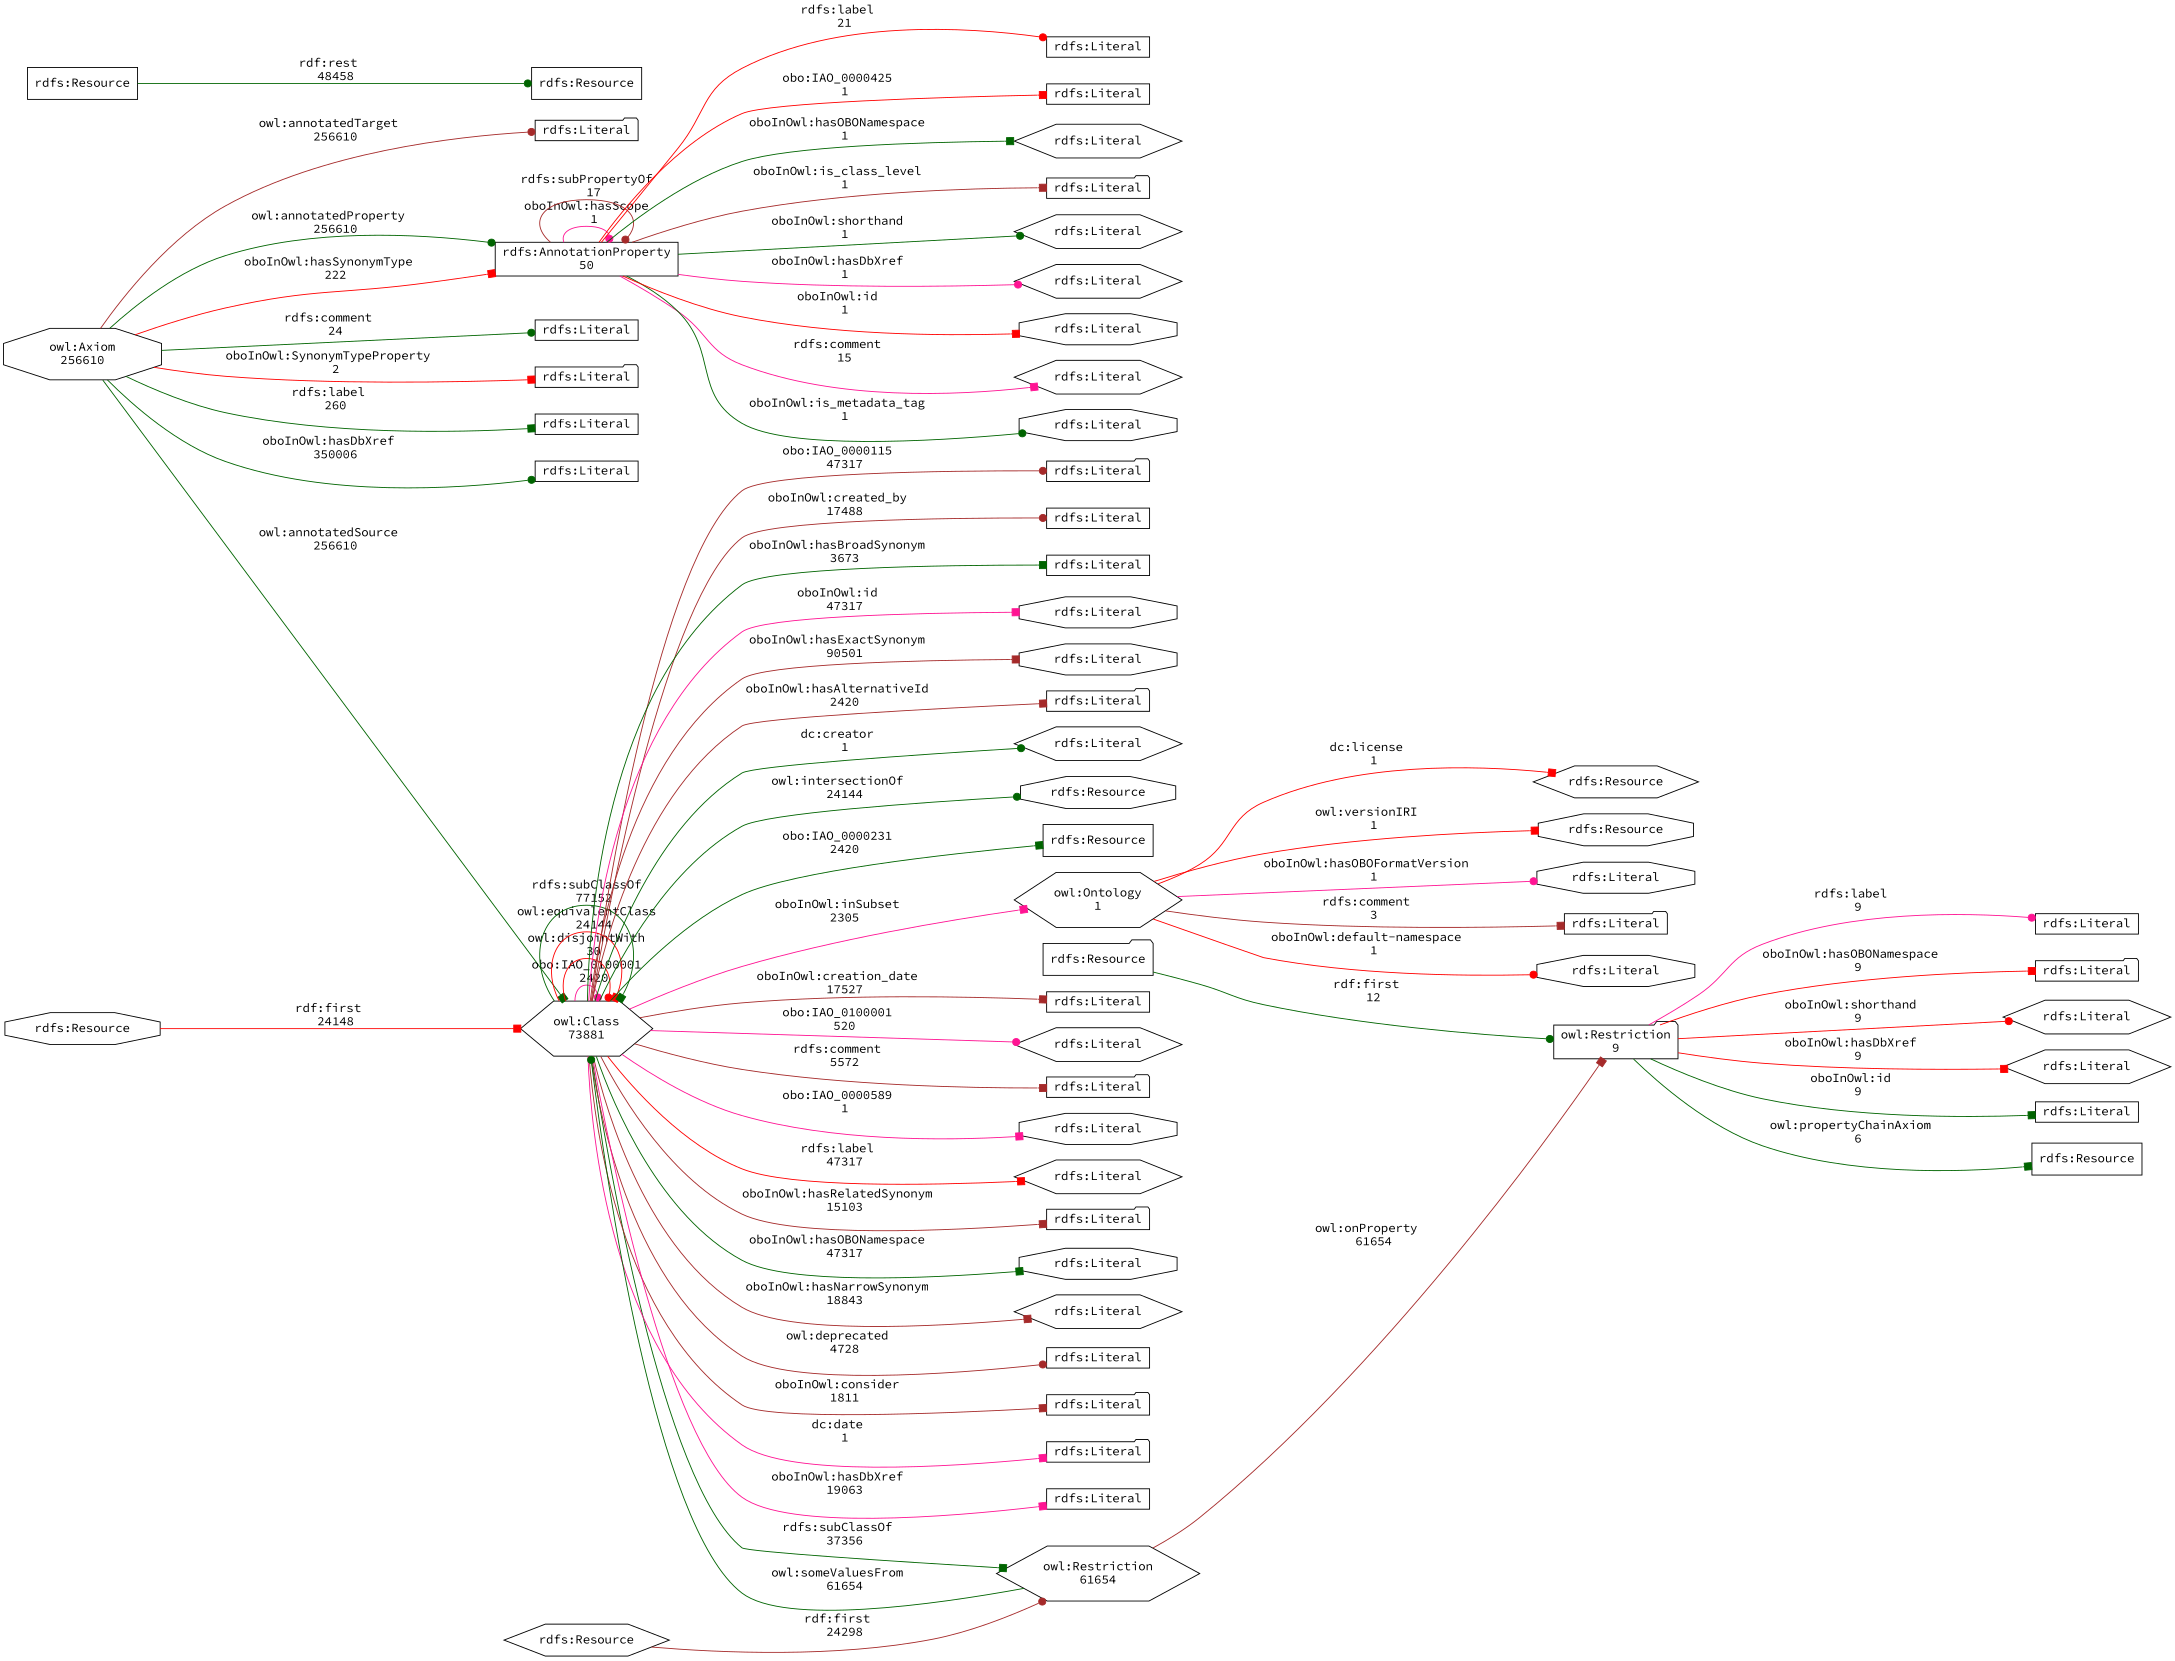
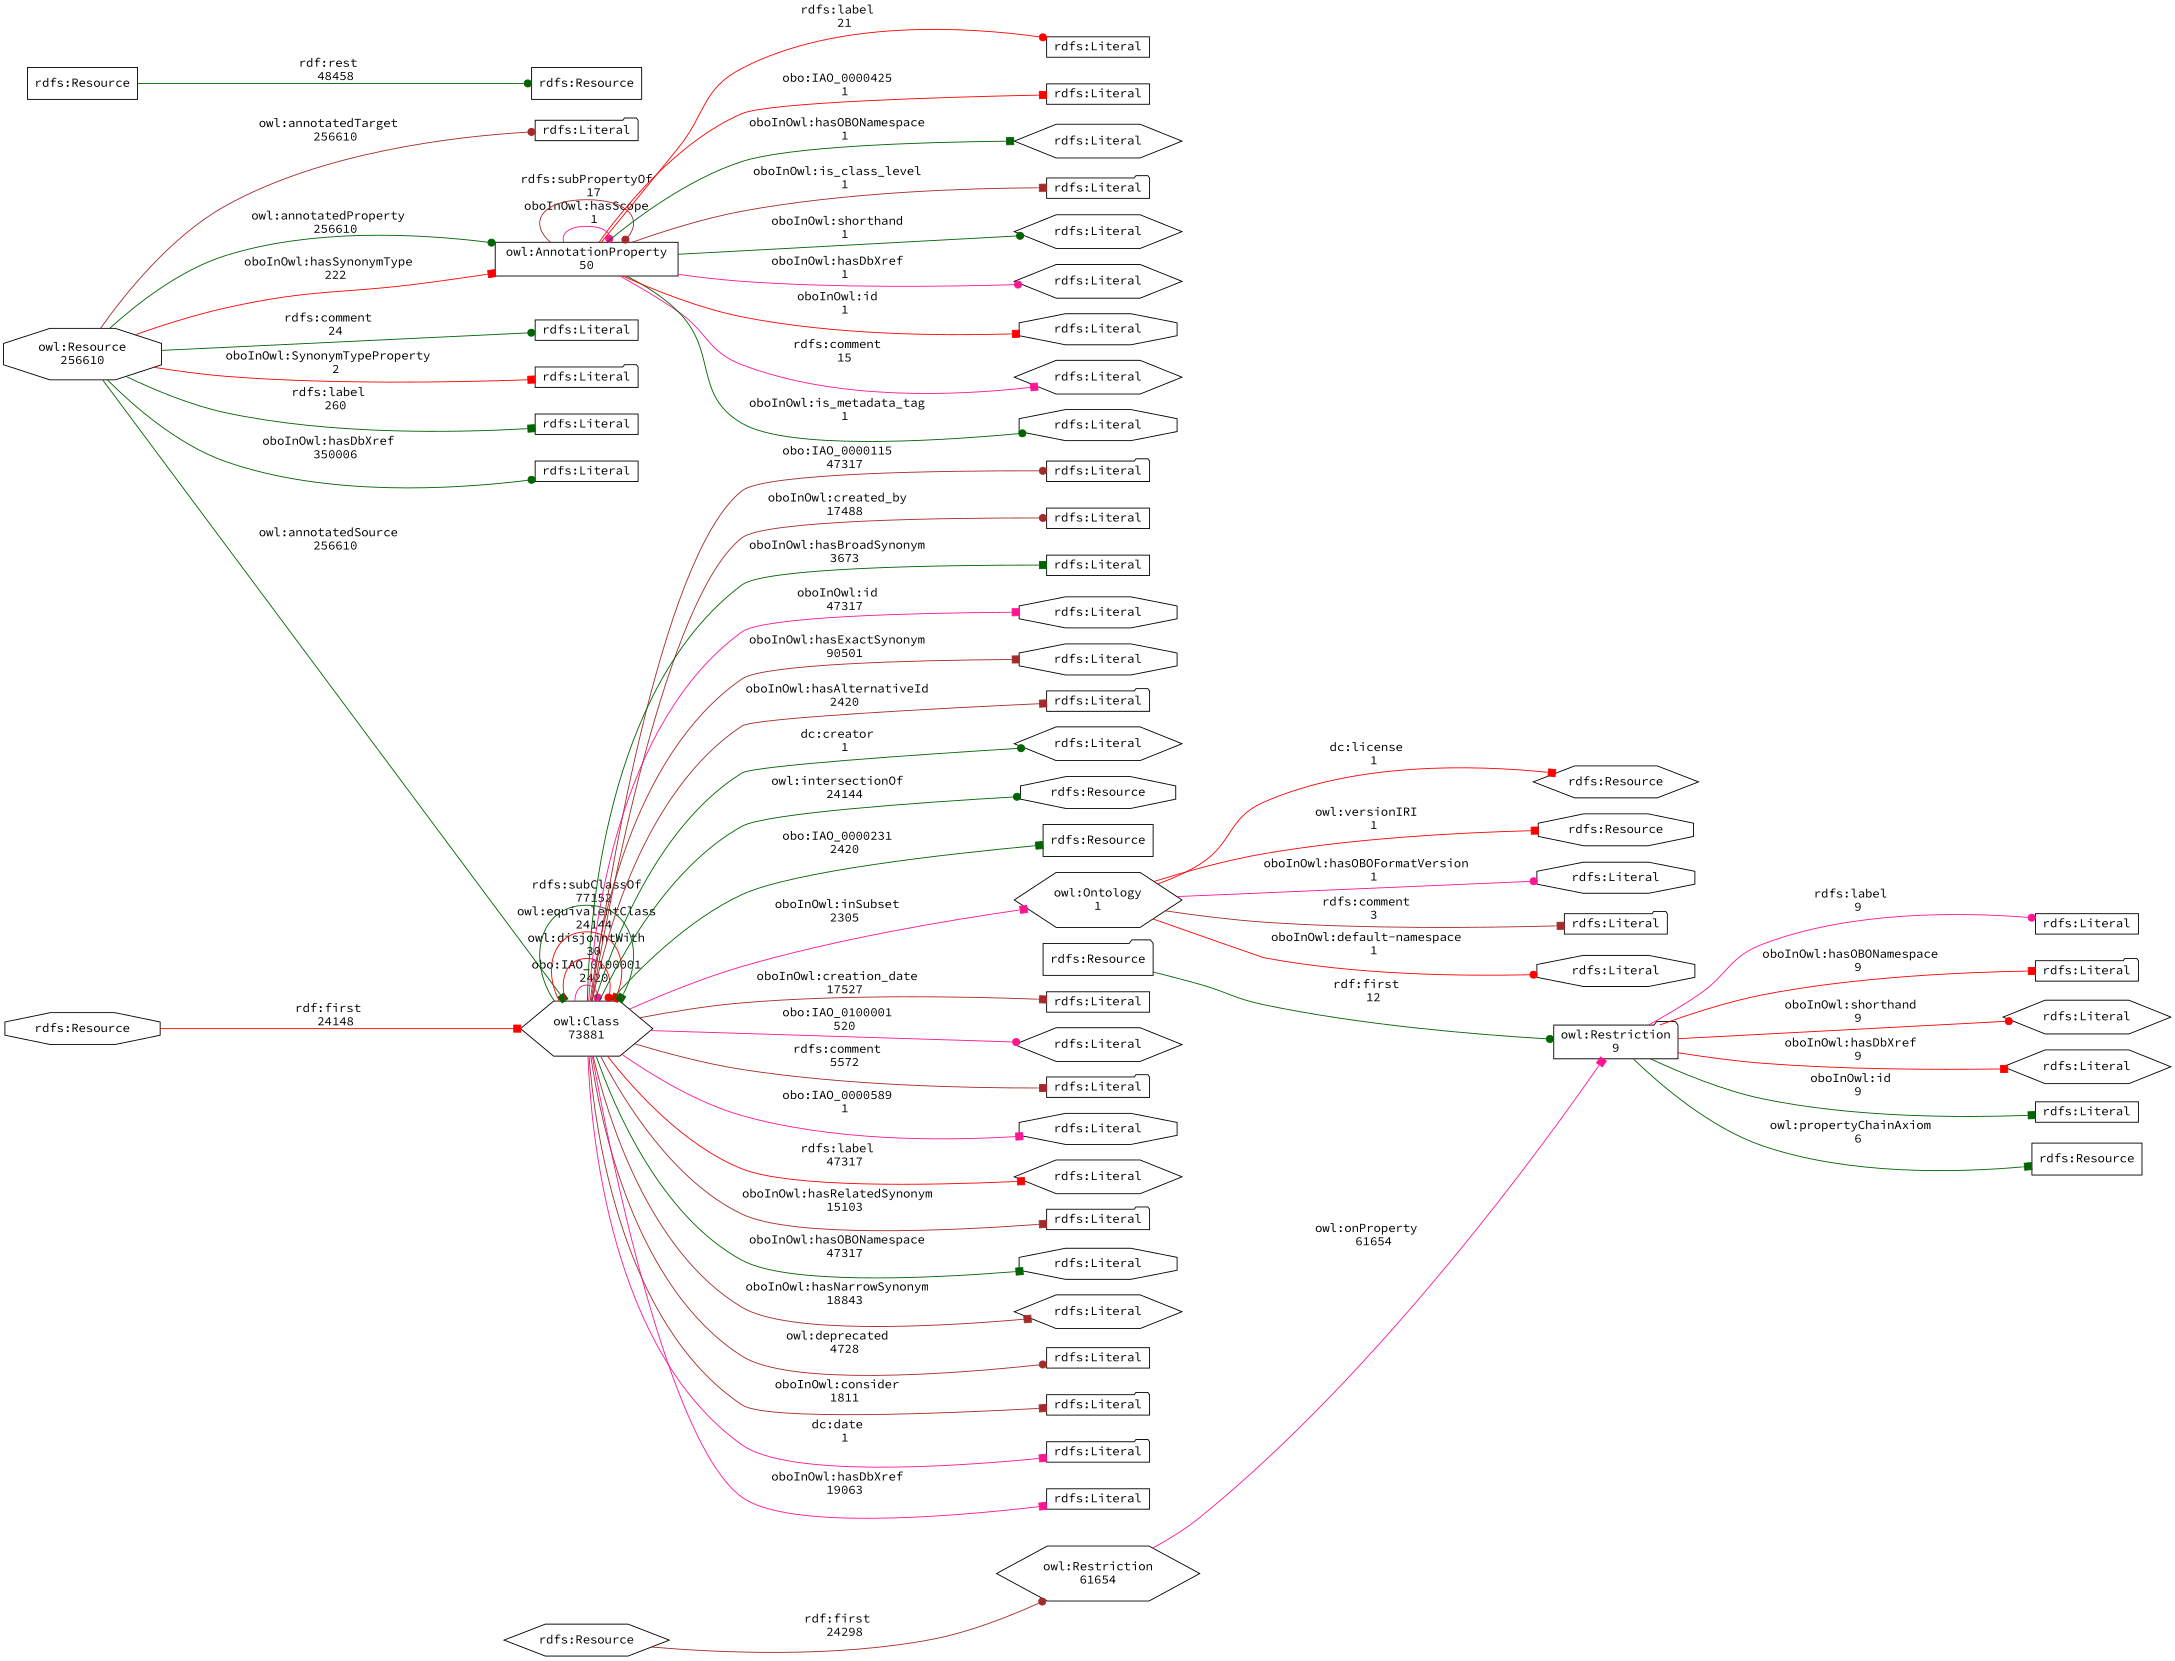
(587, 259) -> (587, 259)
(83, 354) -> (83, 354)
(1395, 1326) -> (1395, 1326)
(679, 1434) -> none
(677, 1476) -> none
